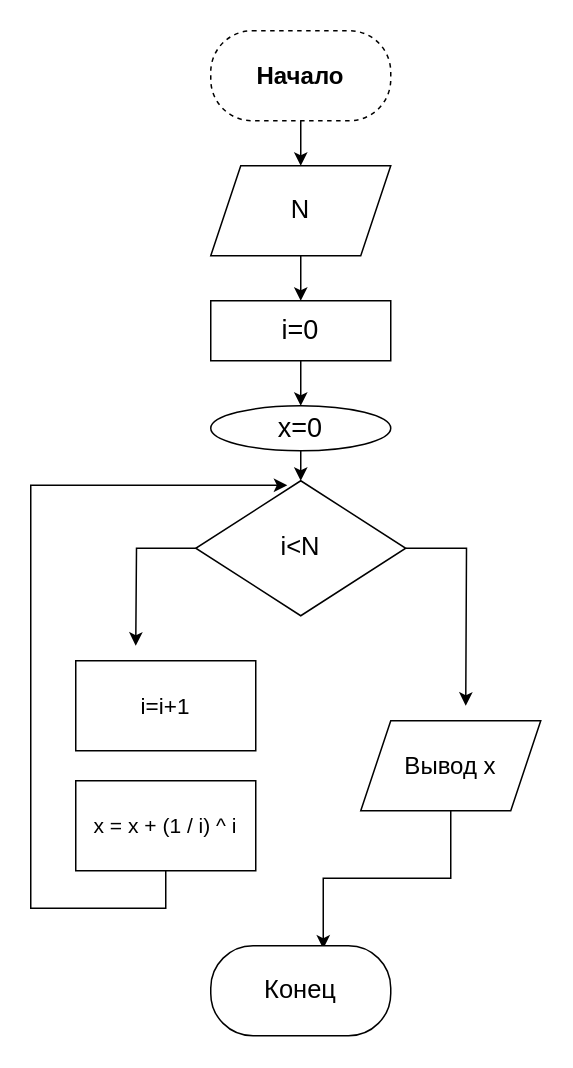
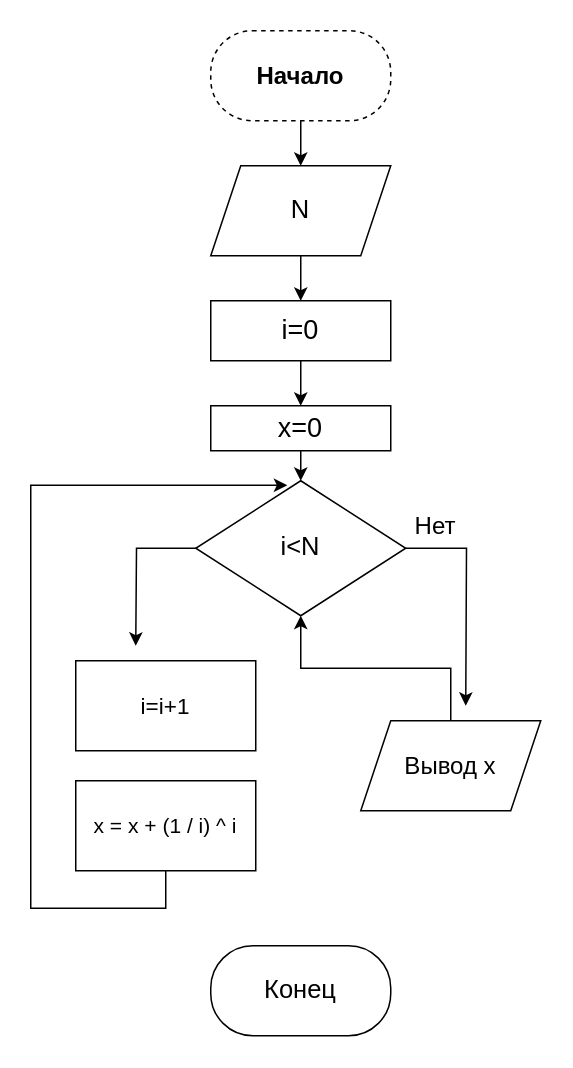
(301, 428) -> (301, 428)
none -> (436, 526)
(391, 878) -> (381, 668)
